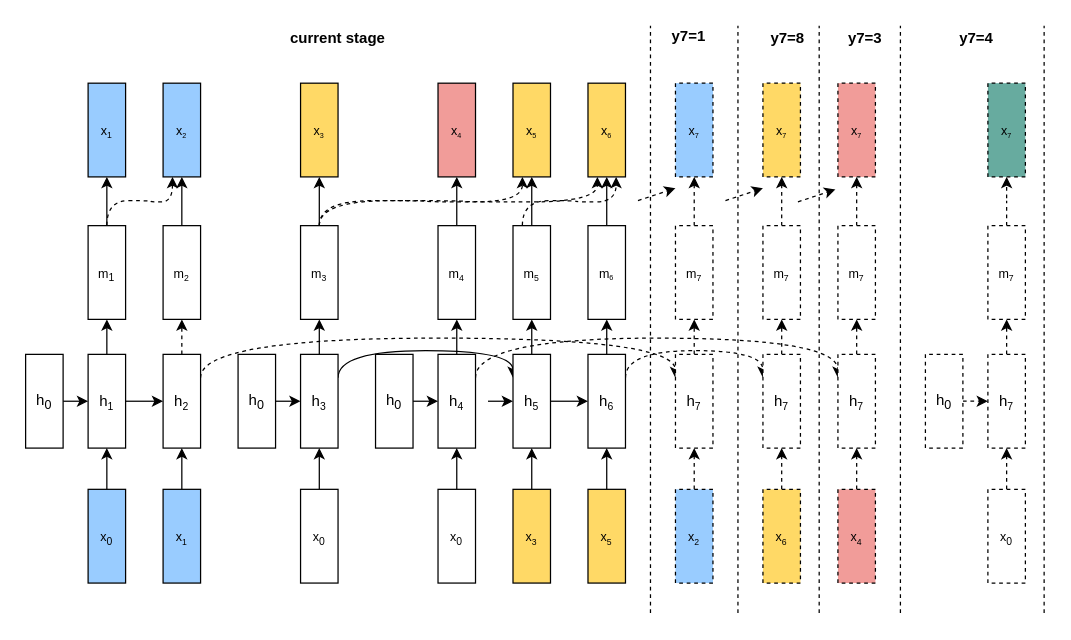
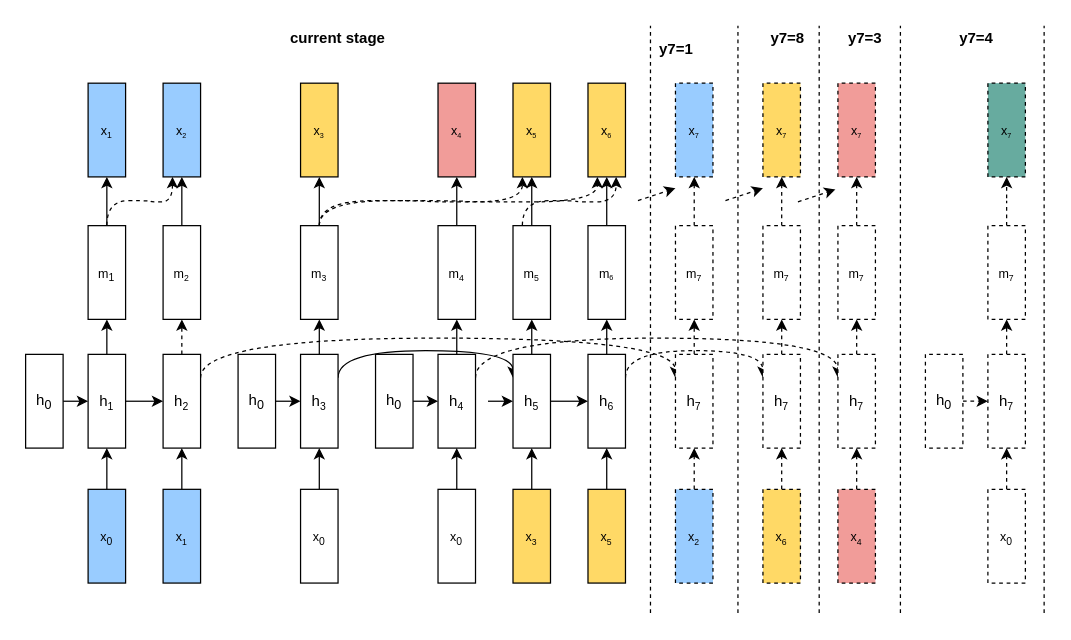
(694, 38) -> (682, 51)
